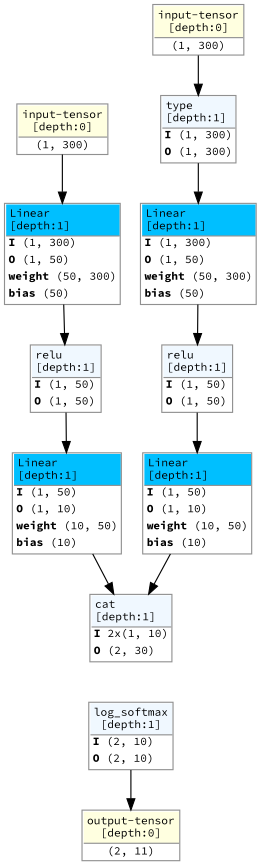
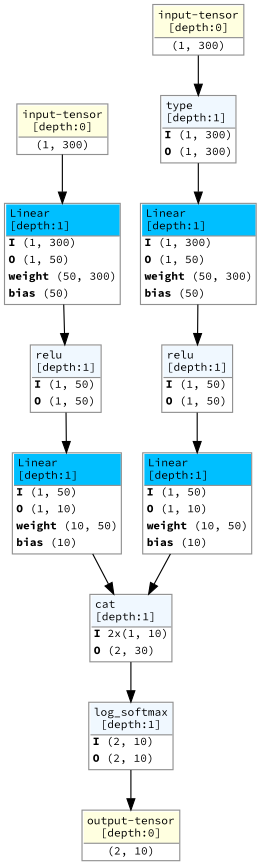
none -> (131, 676)
(131, 851) -> (131, 851)
